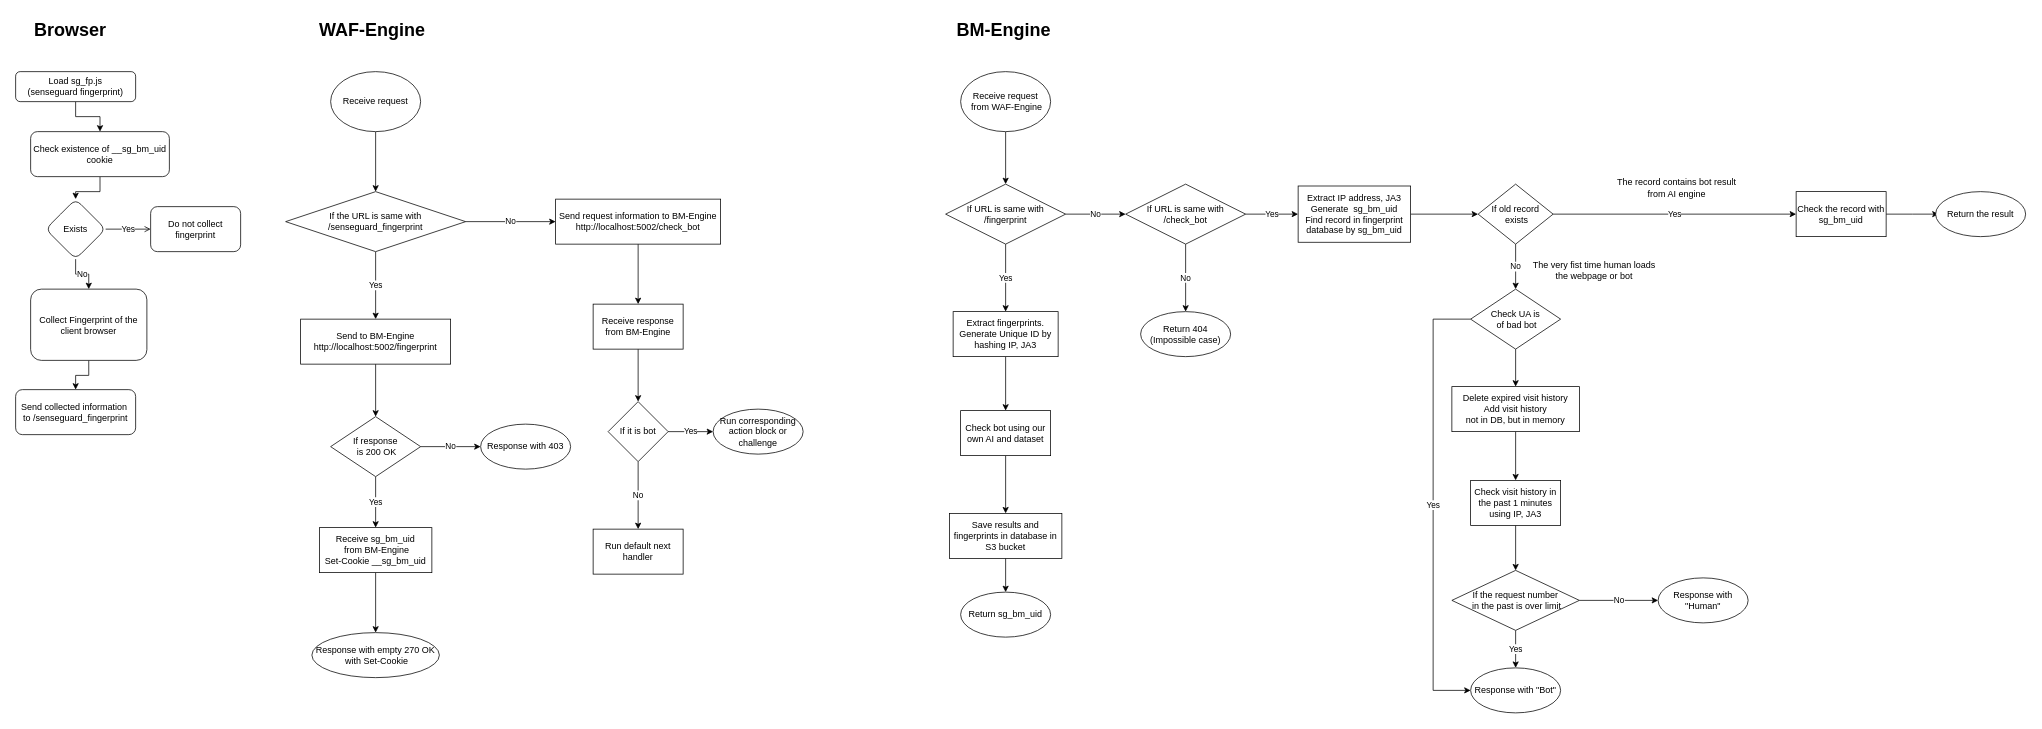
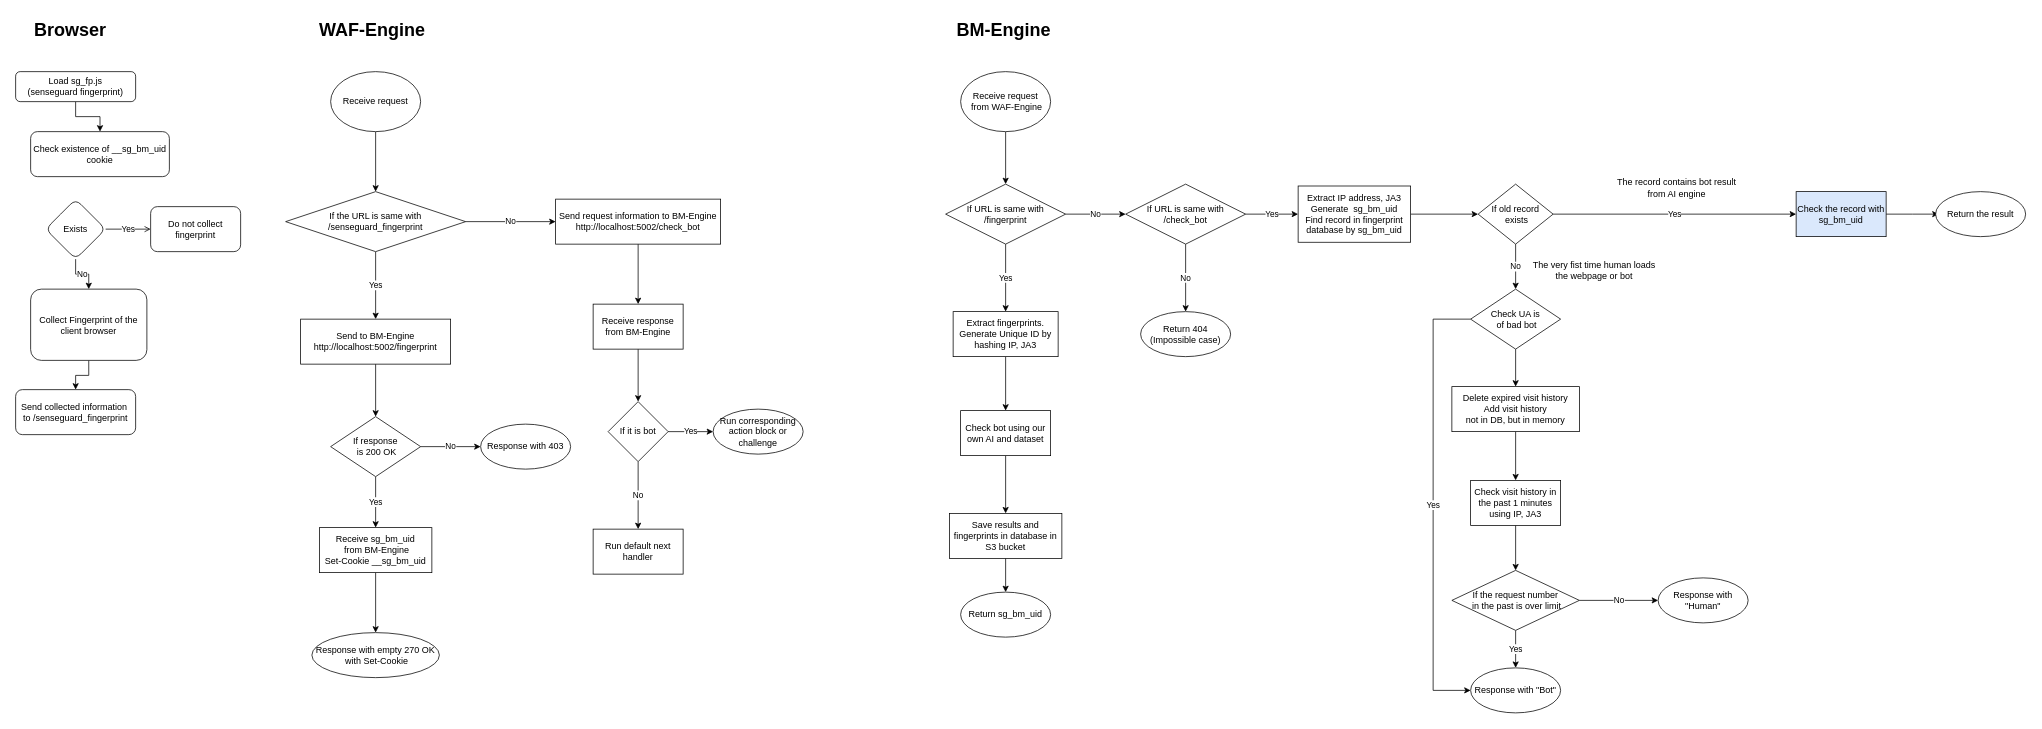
(89, 192) -> none
(1841, 214) -> (1841, 214)
